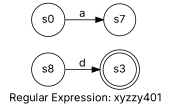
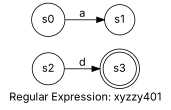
(120, 20) -> (120, 20)
(48, 70) -> (48, 69)
